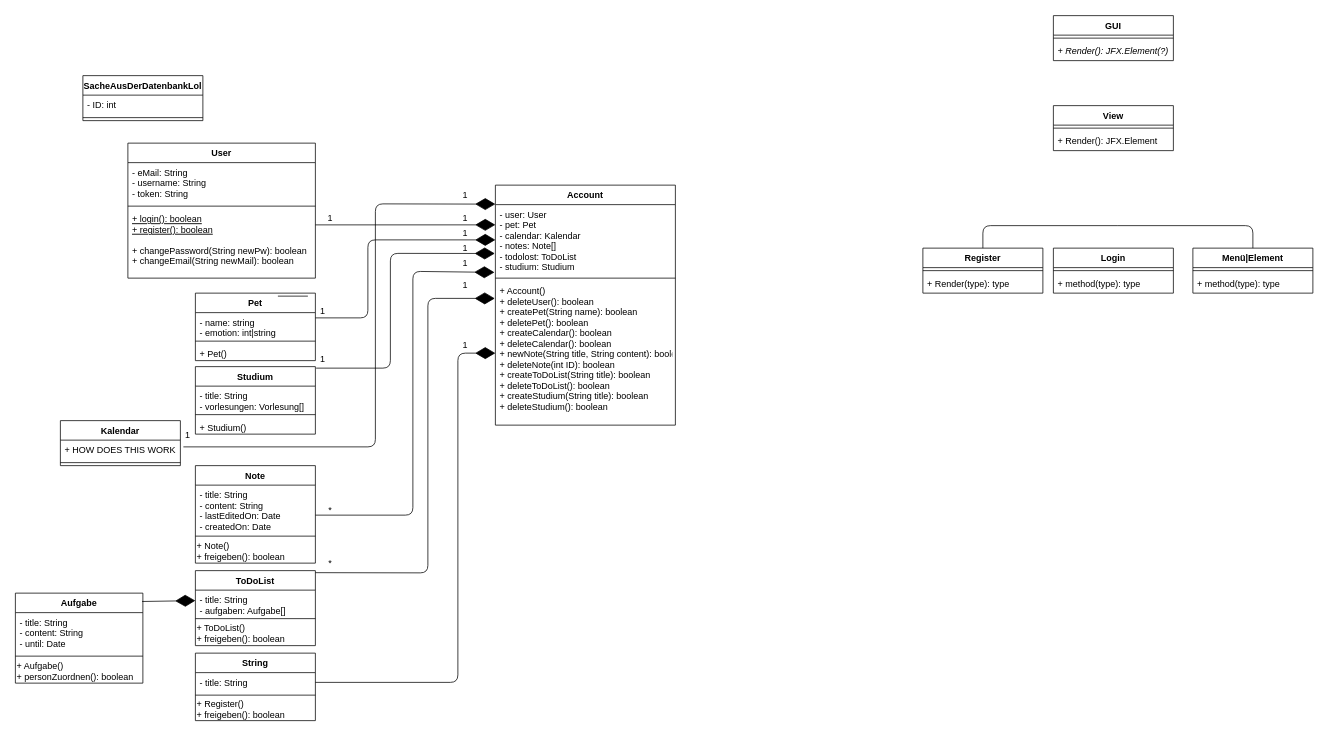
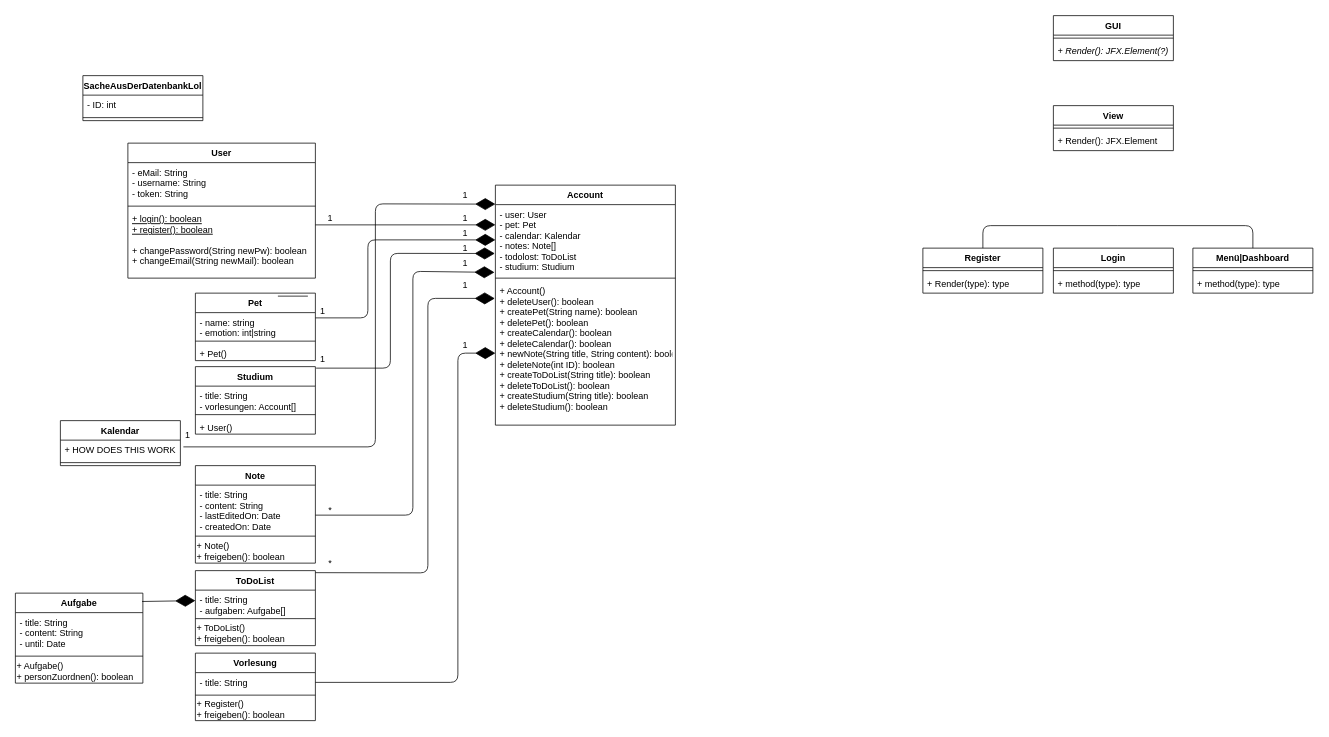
(1253, 258) -> (1253, 258)
(230, 396) -> (230, 396)
(225, 428) -> (218, 428)
(255, 663) -> (255, 663)
